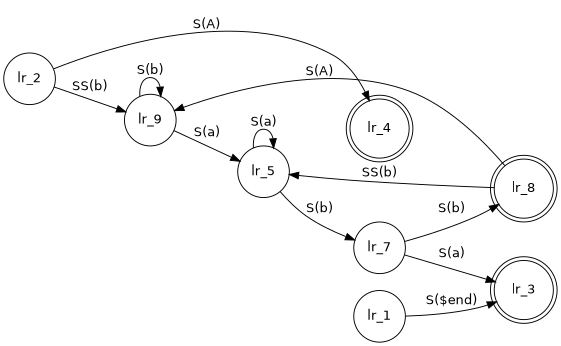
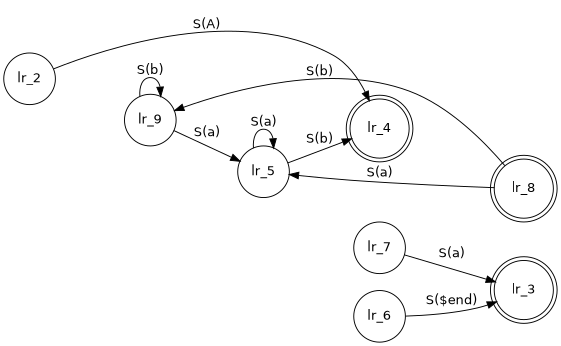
(320, 72) -> (320, 72)
(85, 98) -> none
(380, 173) -> (380, 173)
(310, 218) -> (315, 153)
(449, 228) -> none
(380, 316) -> (380, 316)
